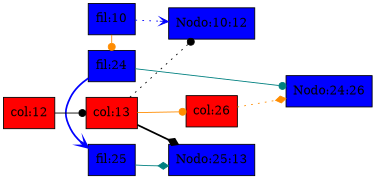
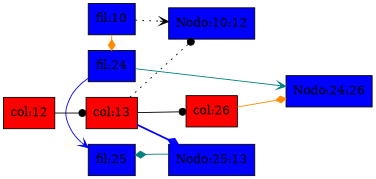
(148, 21) -> (148, 21)
(112, 39) -> (112, 39)
(207, 77) -> (207, 77)
(256, 104) -> (256, 104)
(67, 107) -> (67, 107)
(158, 112) -> (158, 112)
(153, 132) -> (153, 132)
(147, 166) -> (157, 154)
